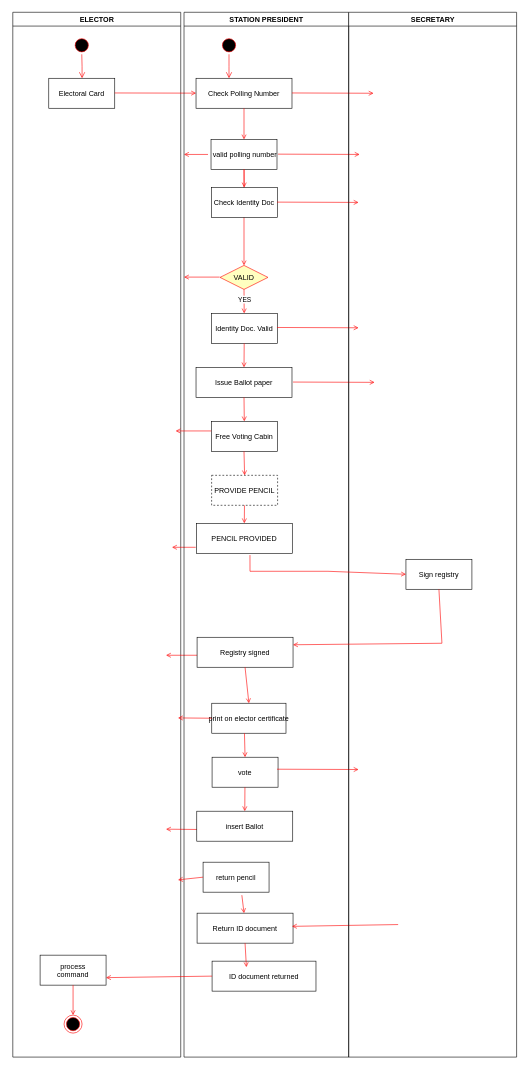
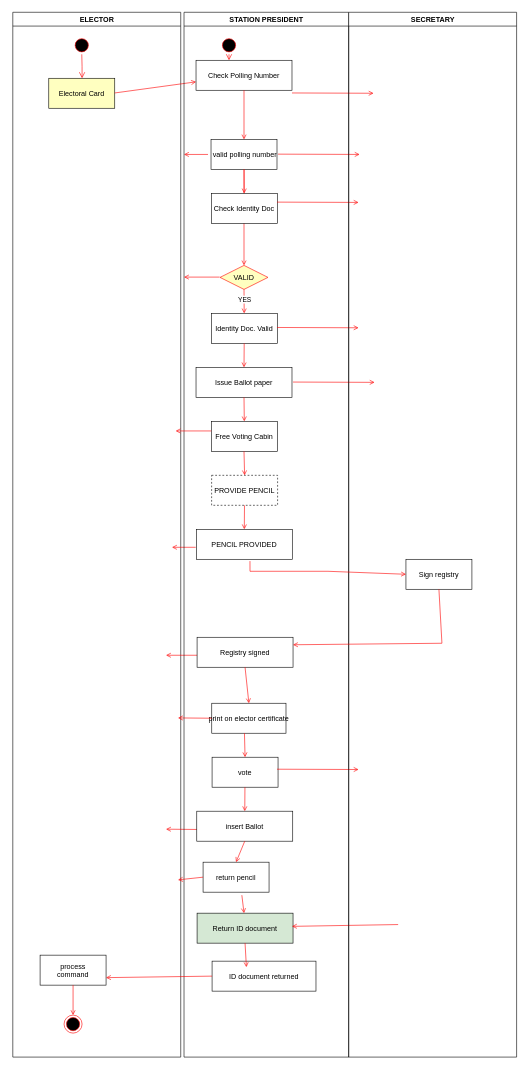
(82, 93) -> (82, 93)
(244, 93) -> (244, 75)
(244, 203) -> (244, 209)
(244, 539) -> (244, 545)
none -> (241, 851)
(245, 929) -> (245, 929)
